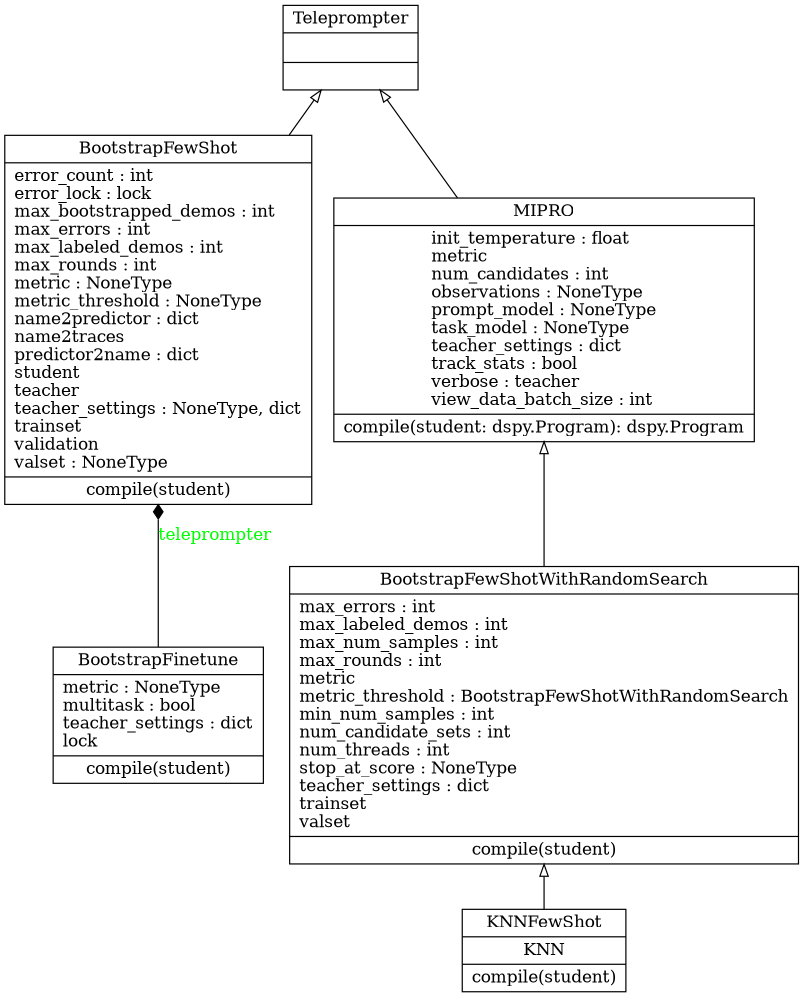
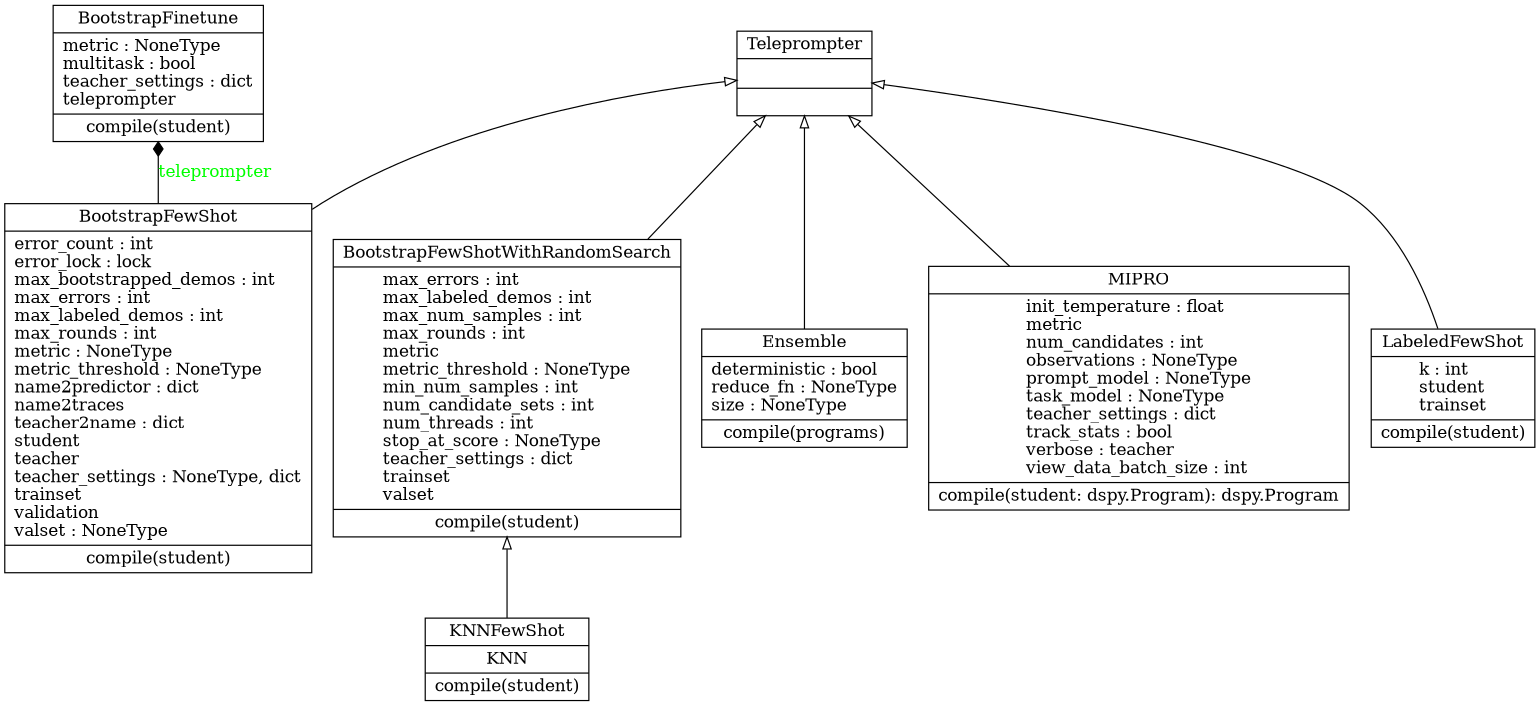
(107, 355) -> (100, 423)
none -> (804, 388)
none -> (1453, 388)
(544, 510) -> (702, 182)
(158, 583) -> (158, 180)
(544, 697) -> (507, 370)
(80, 742) -> (119, 100)
